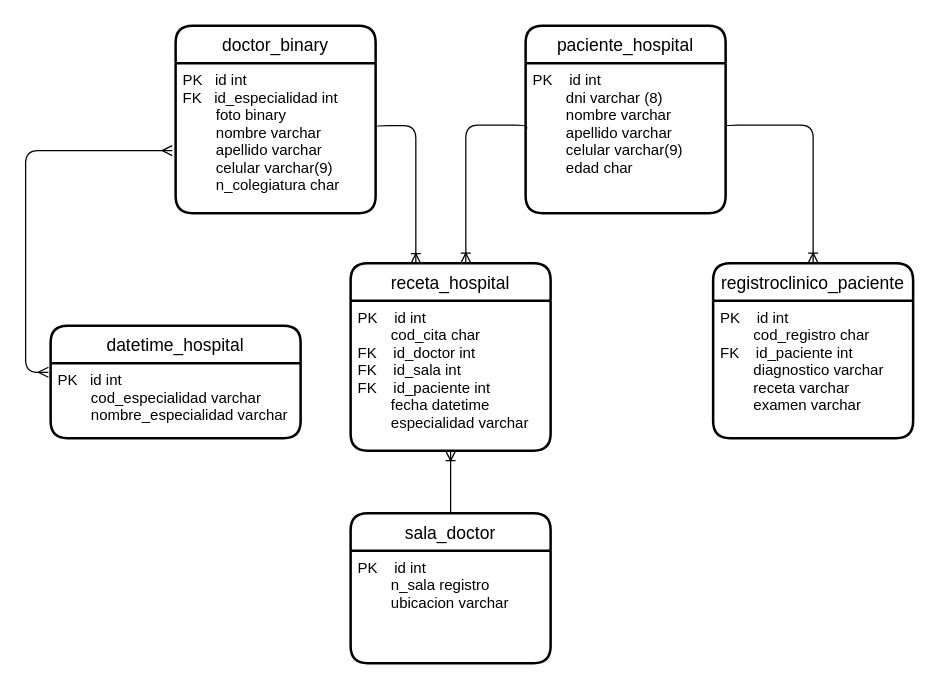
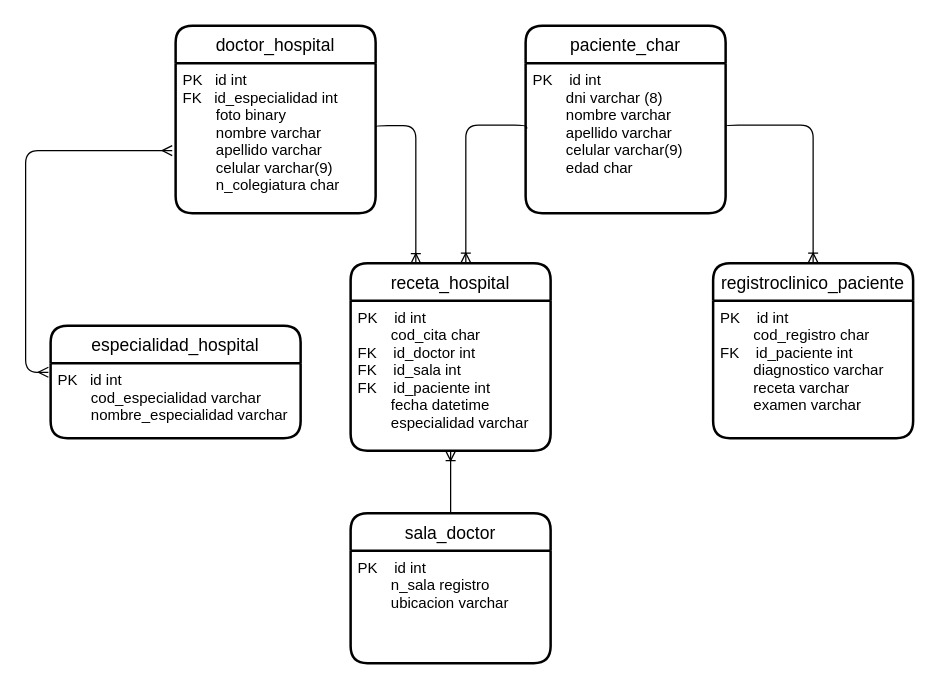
(275, 45) -> (275, 45)
(625, 45) -> (625, 45)
(175, 345) -> (175, 345)
